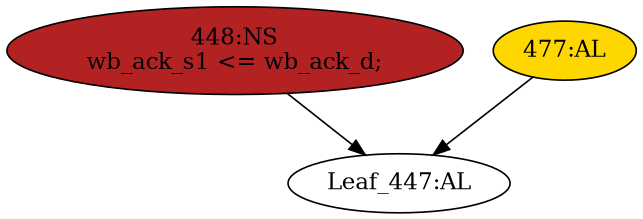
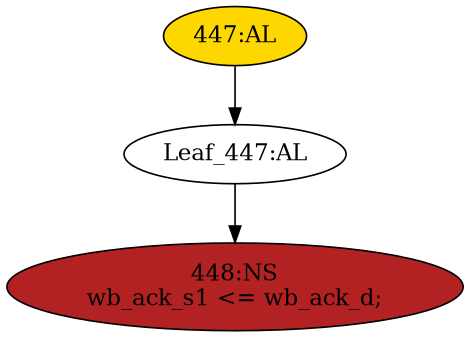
(565, 51) -> (235, 36)
(320, 119) -> (235, 205)
